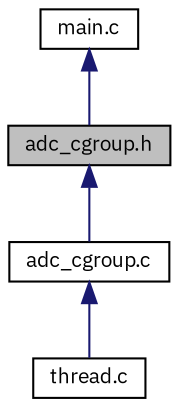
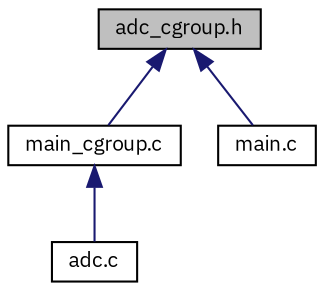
(89, 98) -> (230, 96)
(89, 262) -> (95, 145)
(89, 378) -> (95, 262)
